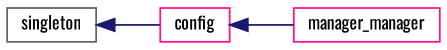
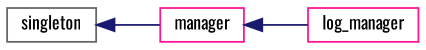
(195, 25) -> (202, 25)
(367, 25) -> (363, 25)
